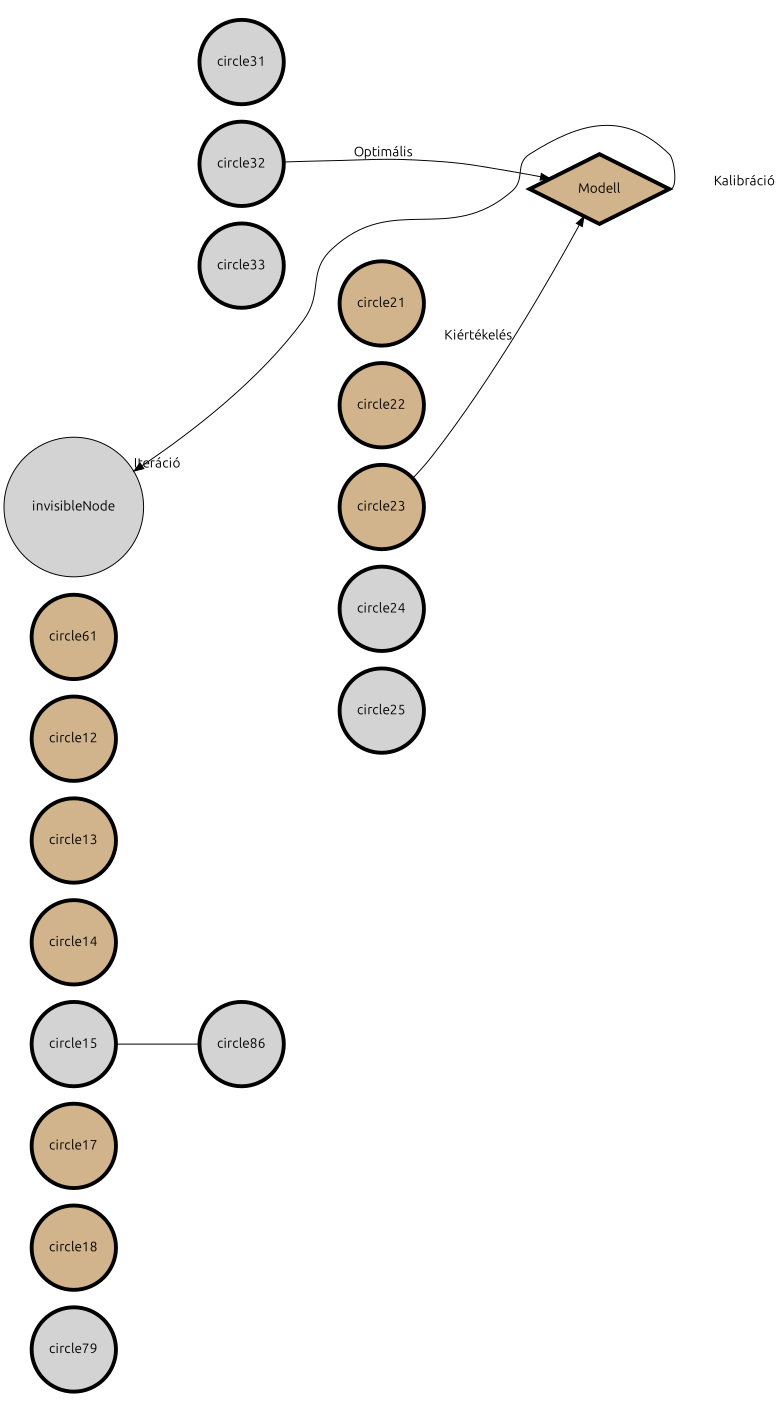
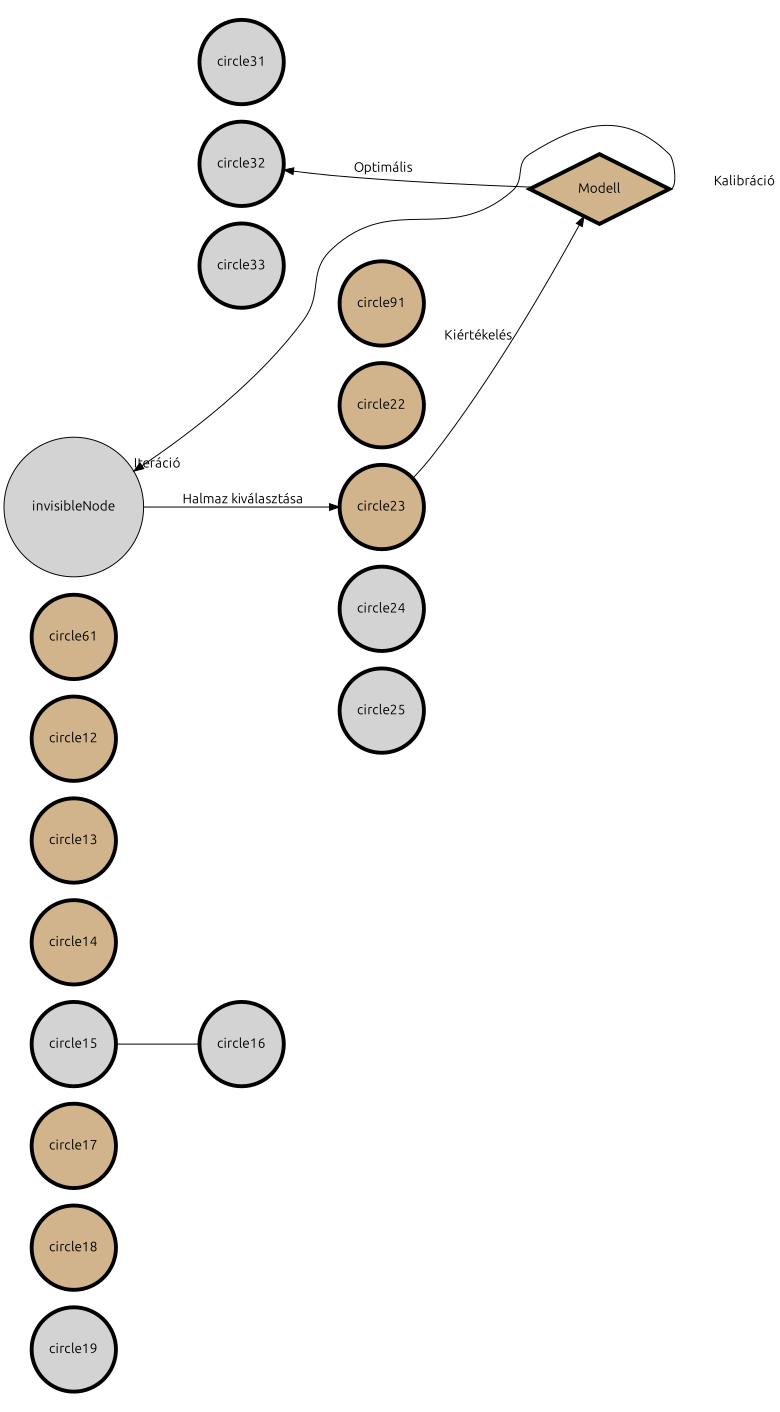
(413, 160) -> (413, 182)
(382, 303) -> (382, 303)
none -> (237, 507)
(242, 1044) -> (242, 1044)
(74, 1349) -> (74, 1349)
